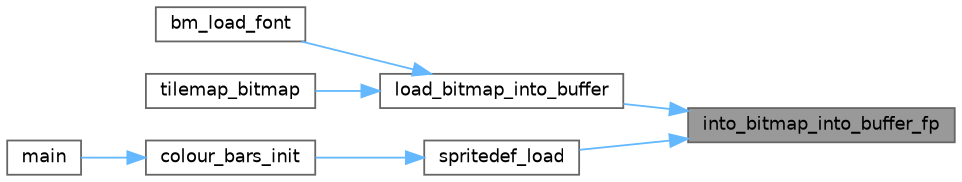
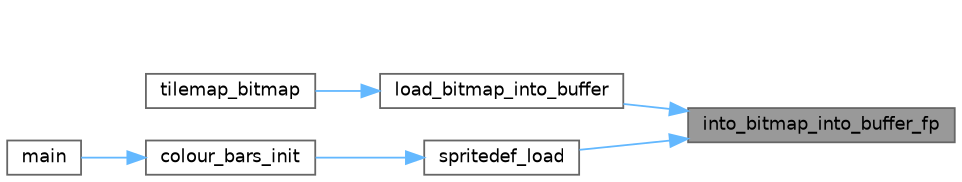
(231, 24) -> none
